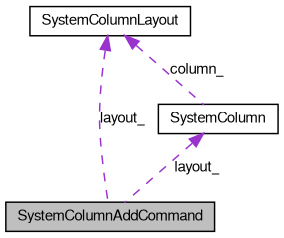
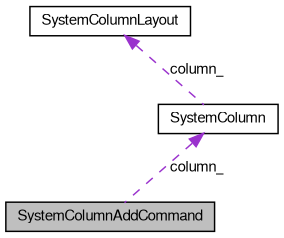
(100, 127) -> none
(197, 168) -> (197, 168)
